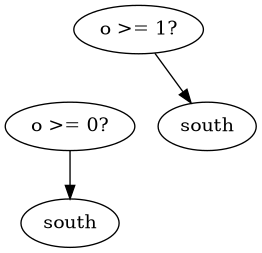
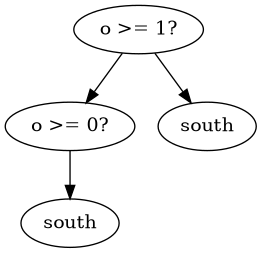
none -> (108, 72)
